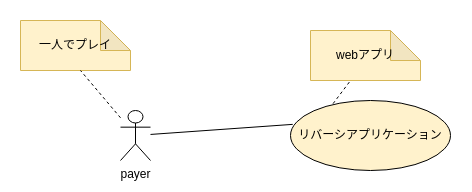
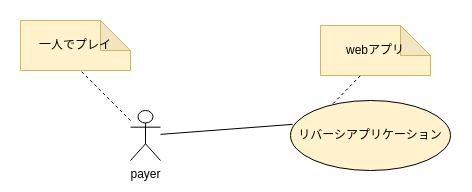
(366, 56) -> (376, 51)
(136, 136) -> (146, 136)
